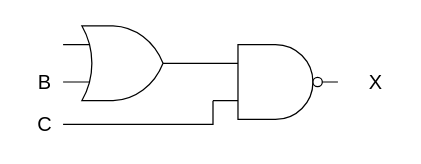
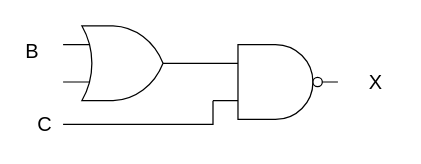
(44, 82) -> (32, 51)
